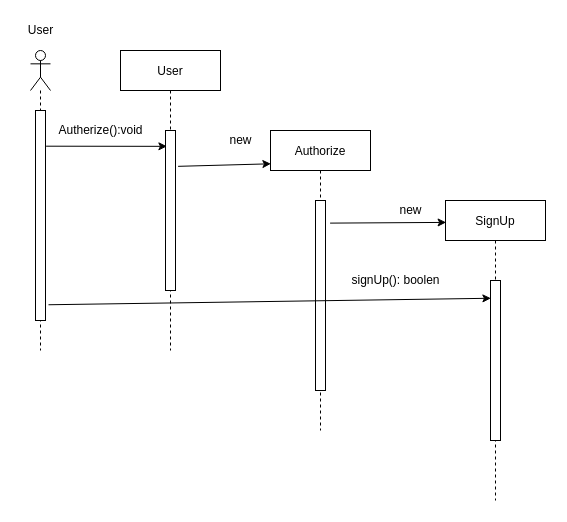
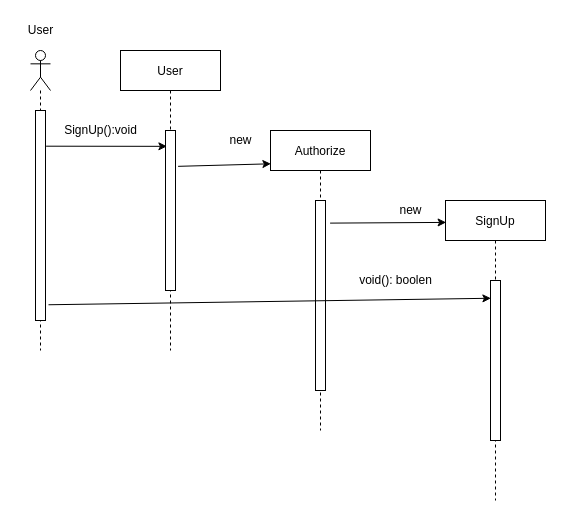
(101, 131) -> (101, 131)
(396, 281) -> (396, 281)
